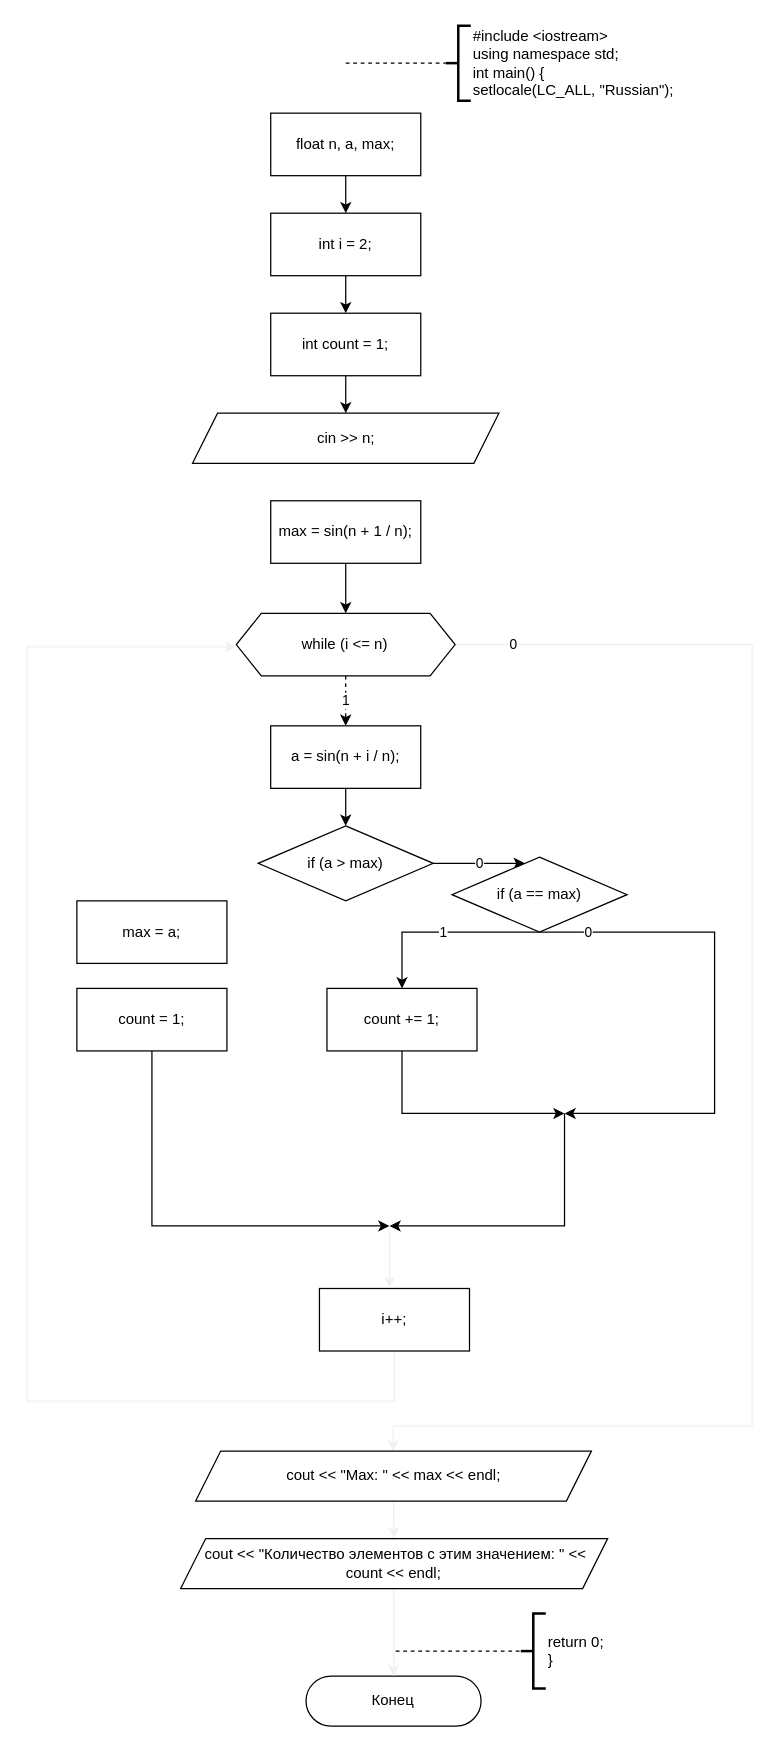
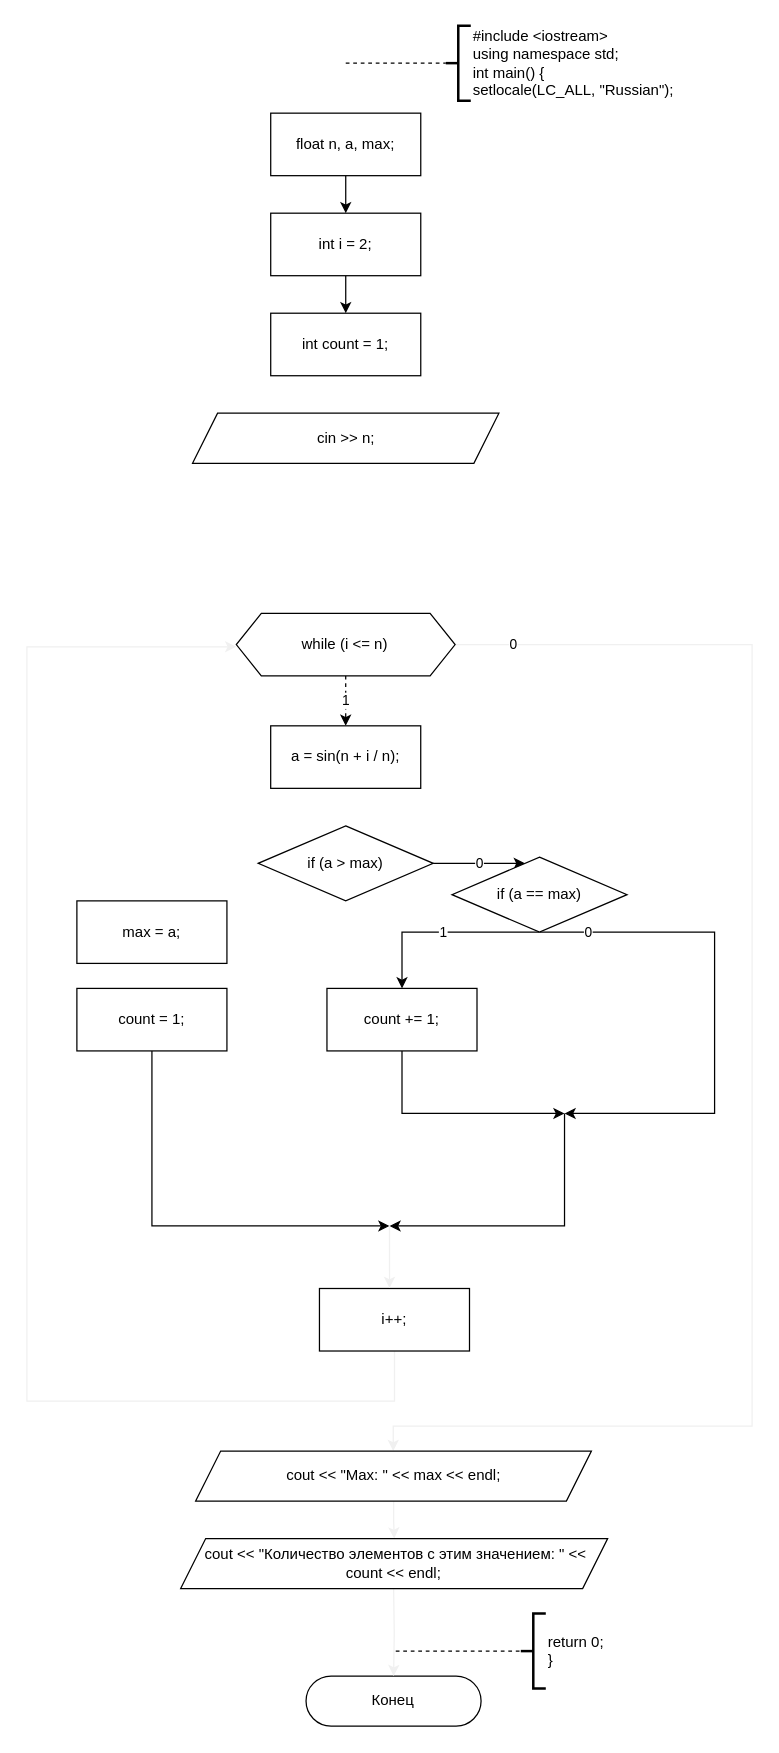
(346, 390) -> none
(346, 532) -> none
(346, 584) -> none
(346, 802) -> none
